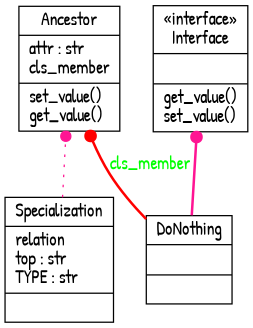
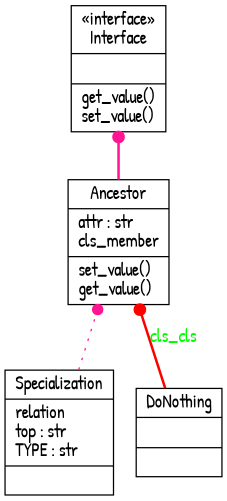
(150, 165) -> (173, 337)
(194, 179) -> (119, 161)
